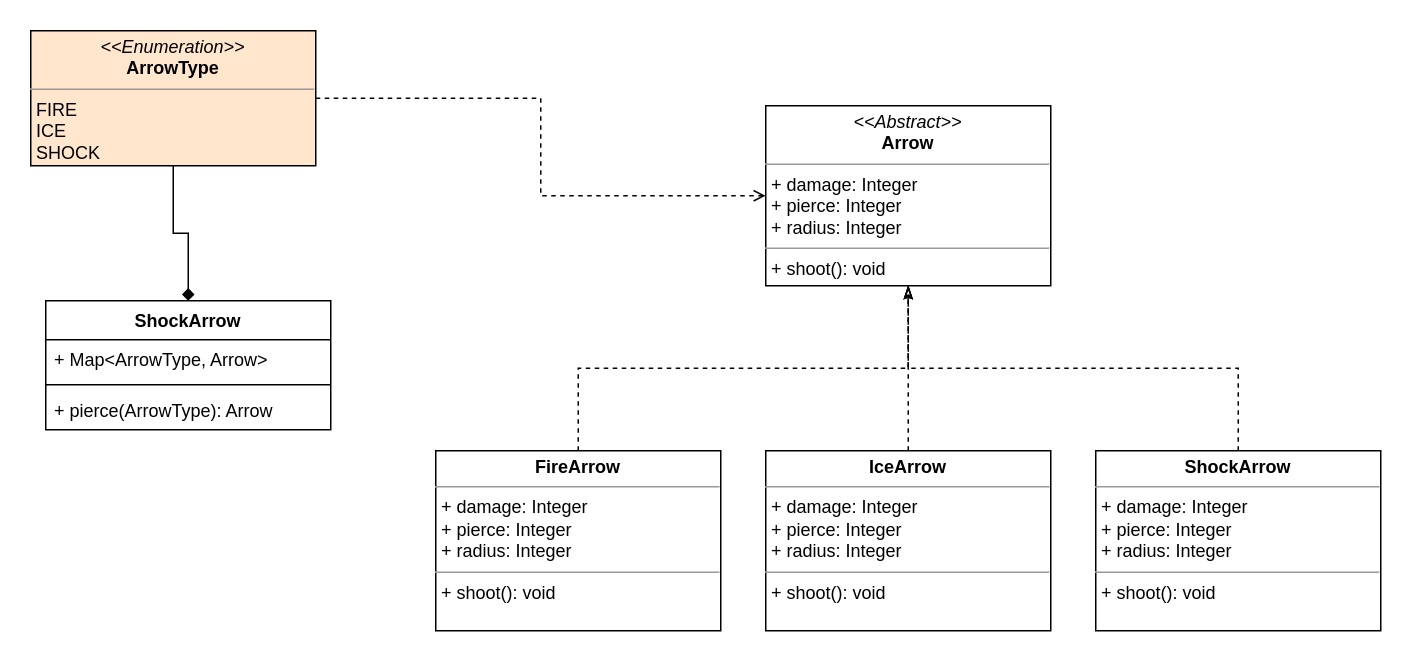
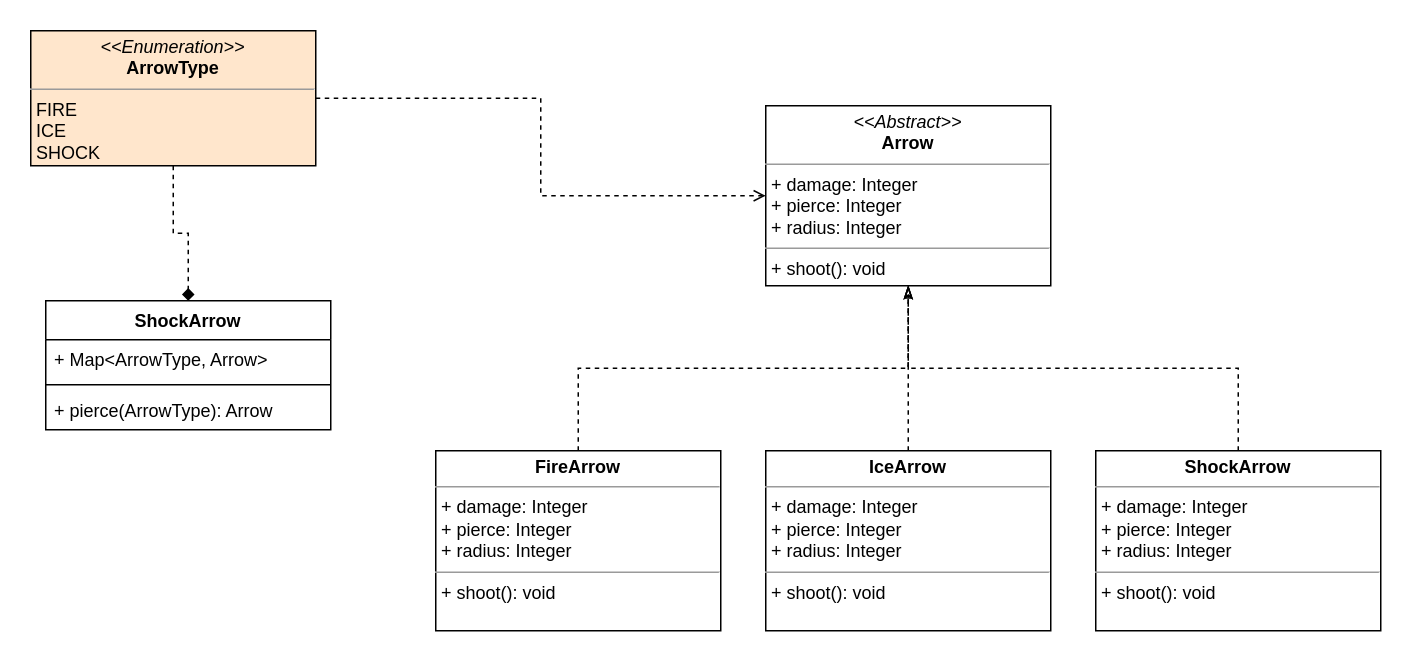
(174, 233) -> (174, 233)
